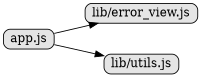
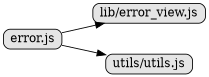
(29, 39) -> (33, 39)
(141, 64) -> (149, 64)
